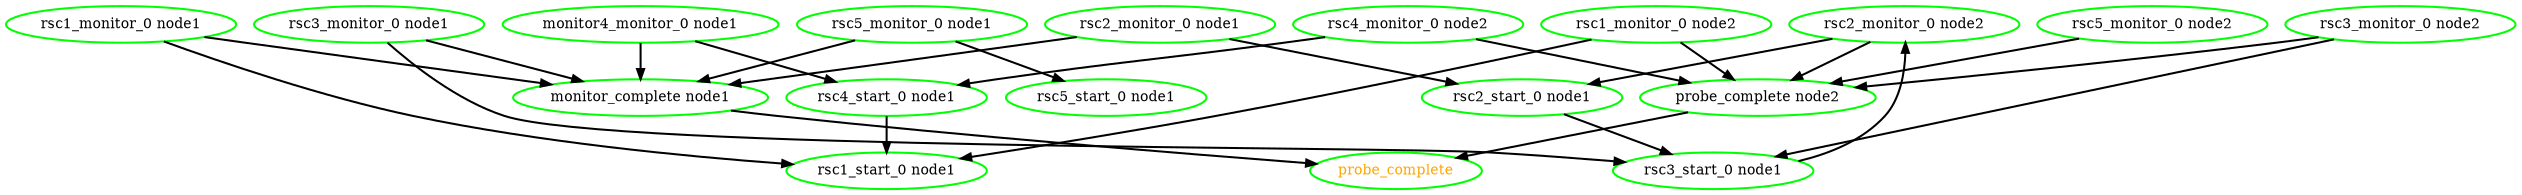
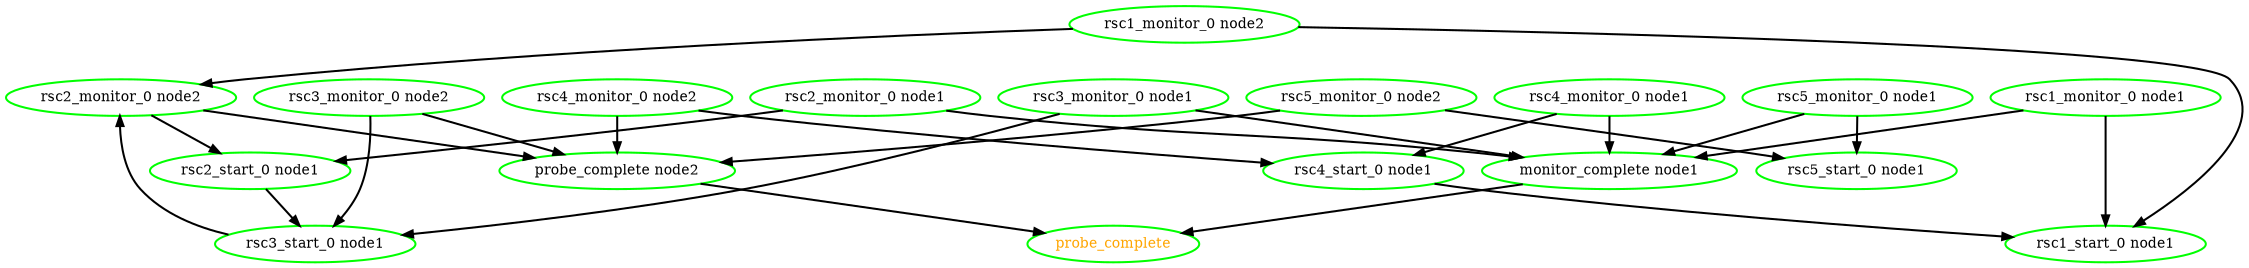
(641, 24) -> (1609, 98)
(1701, 56) -> (642, 49)
none -> (1601, 132)
